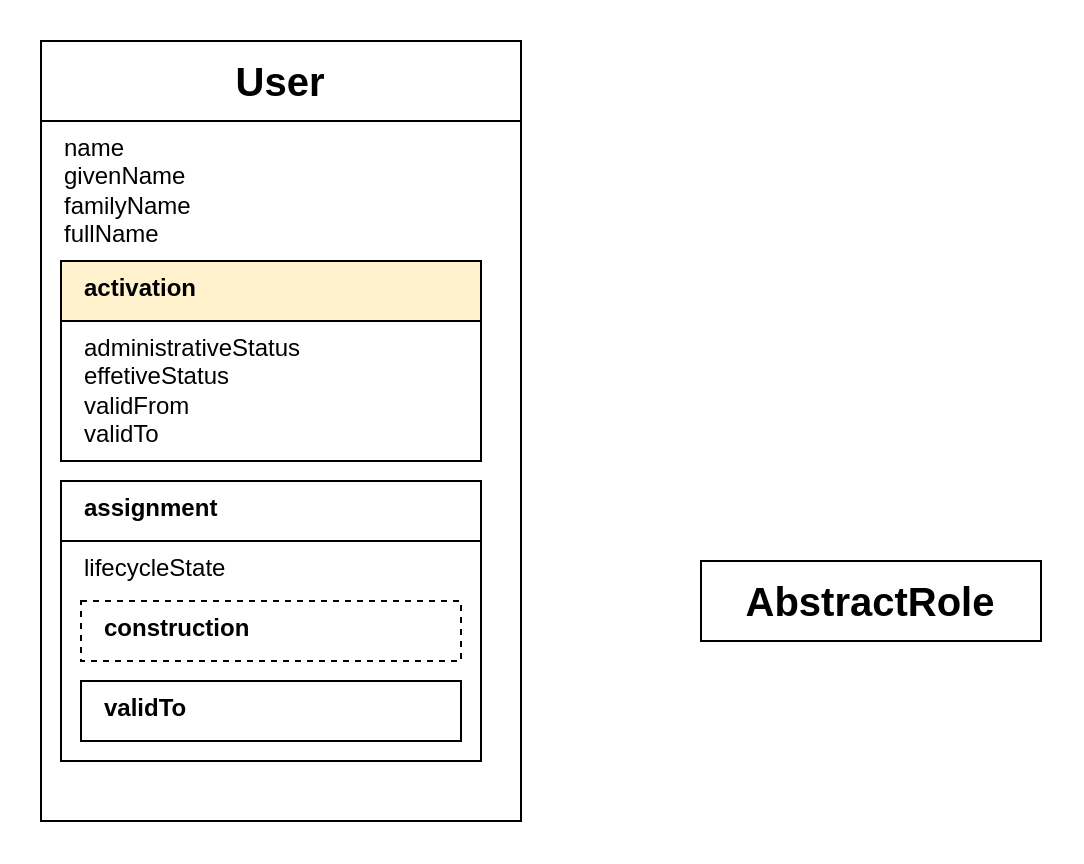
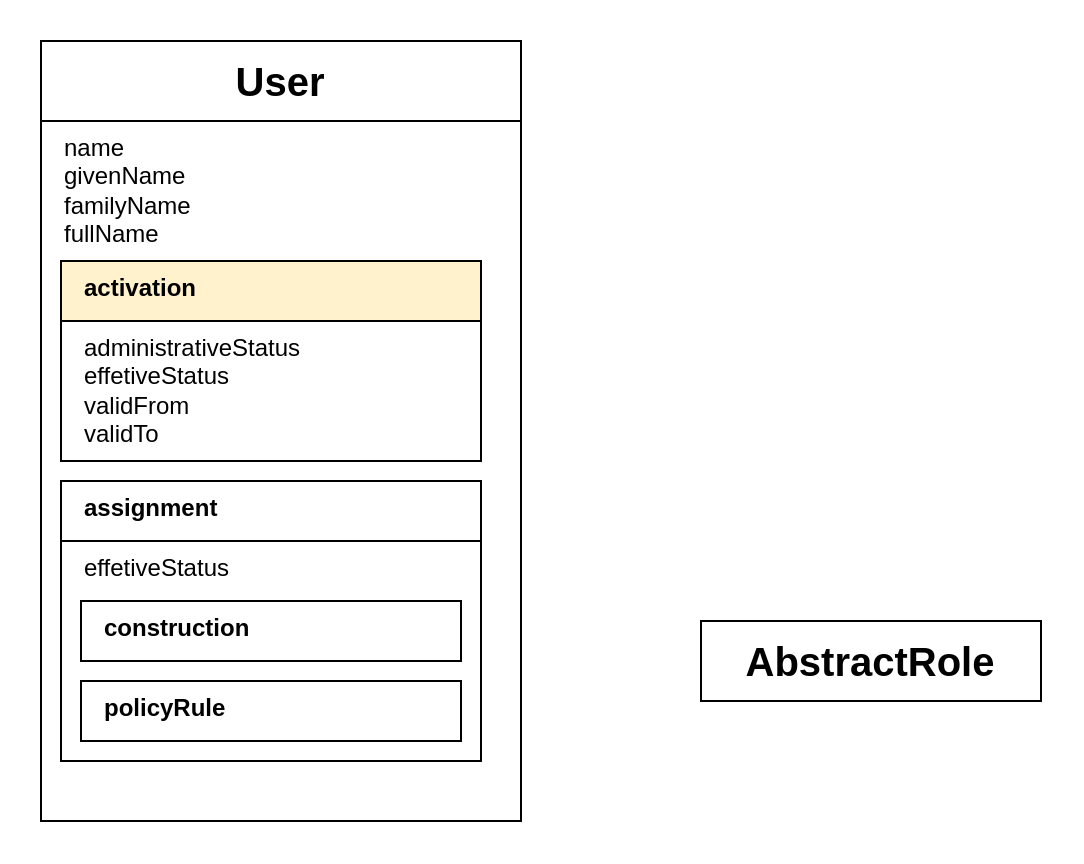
(170, 569) -> (176, 569)
(871, 601) -> (871, 661)
(271, 631) -> (271, 631)
(146, 709) -> (163, 709)
